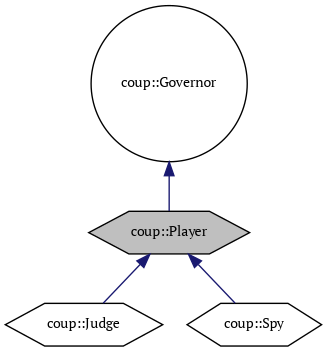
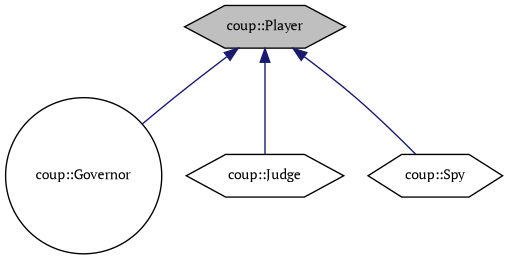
(169, 193) -> (184, 90)
